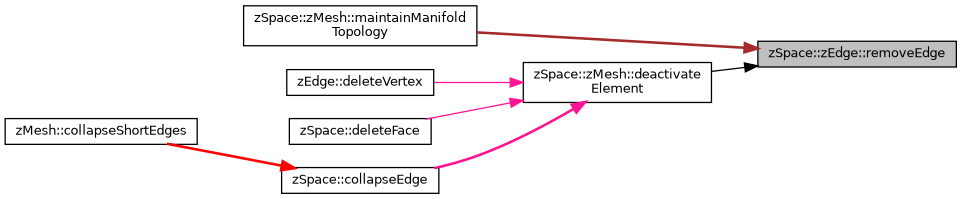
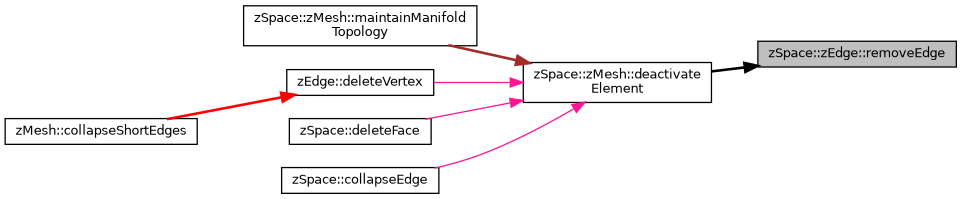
(611, 40) -> (482, 53)
(728, 69) -> (728, 69)
(506, 144) -> (506, 144)
(224, 155) -> (224, 108)
